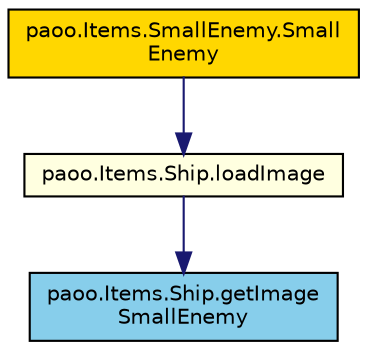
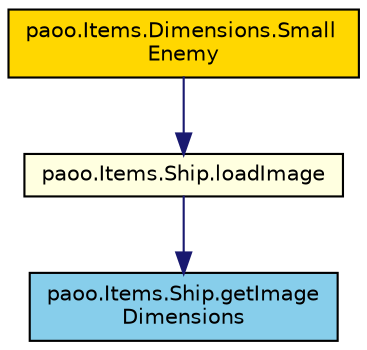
(184, 44) -> (184, 44)
(184, 307) -> (184, 307)
